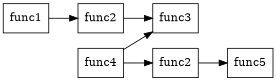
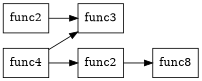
(26, 18) -> none
(250, 63) -> (176, 63)
